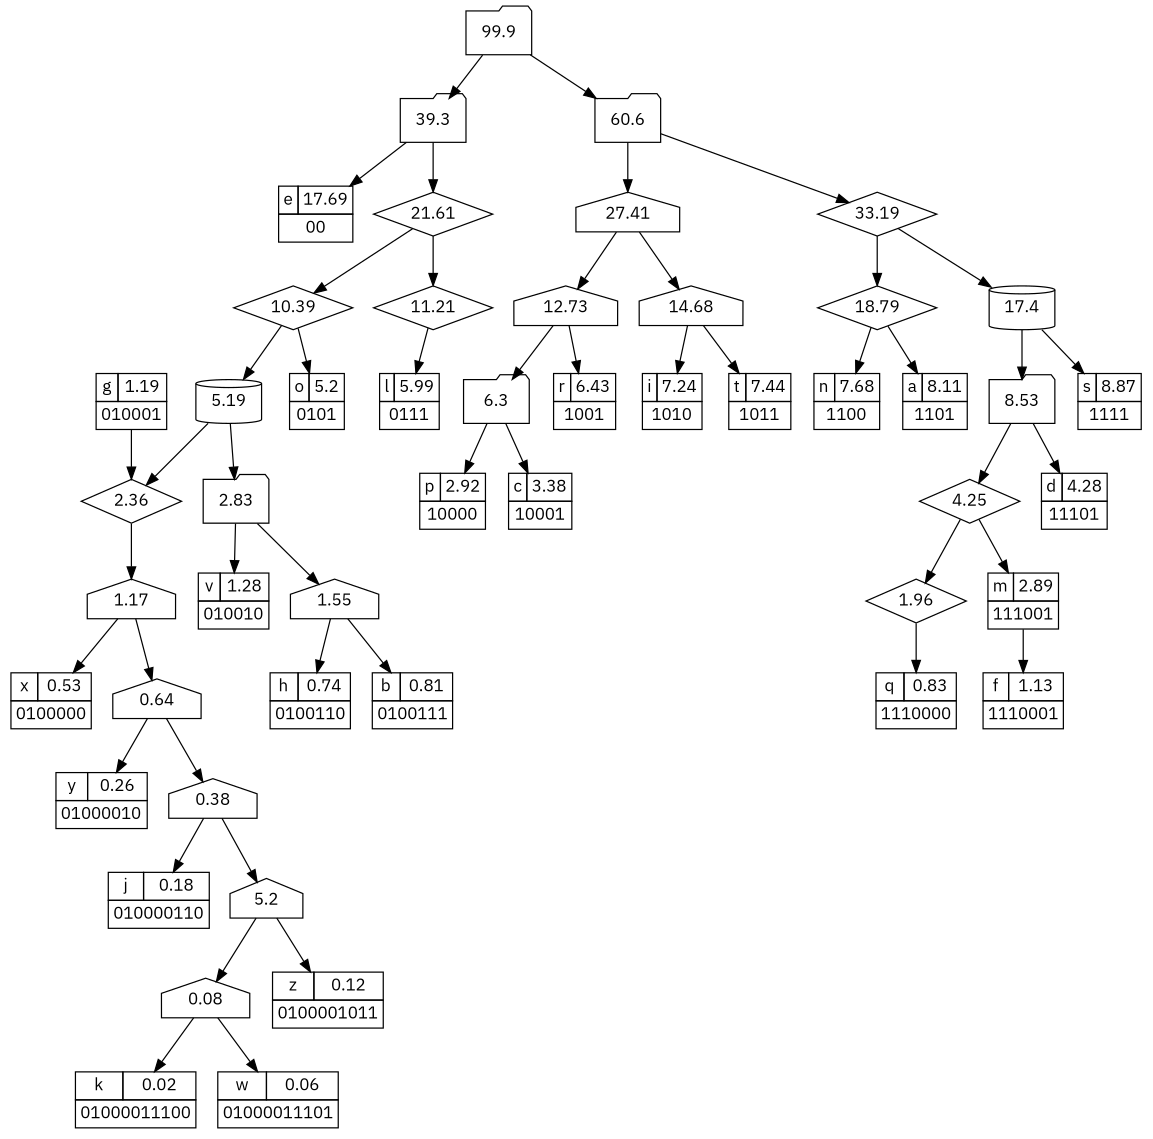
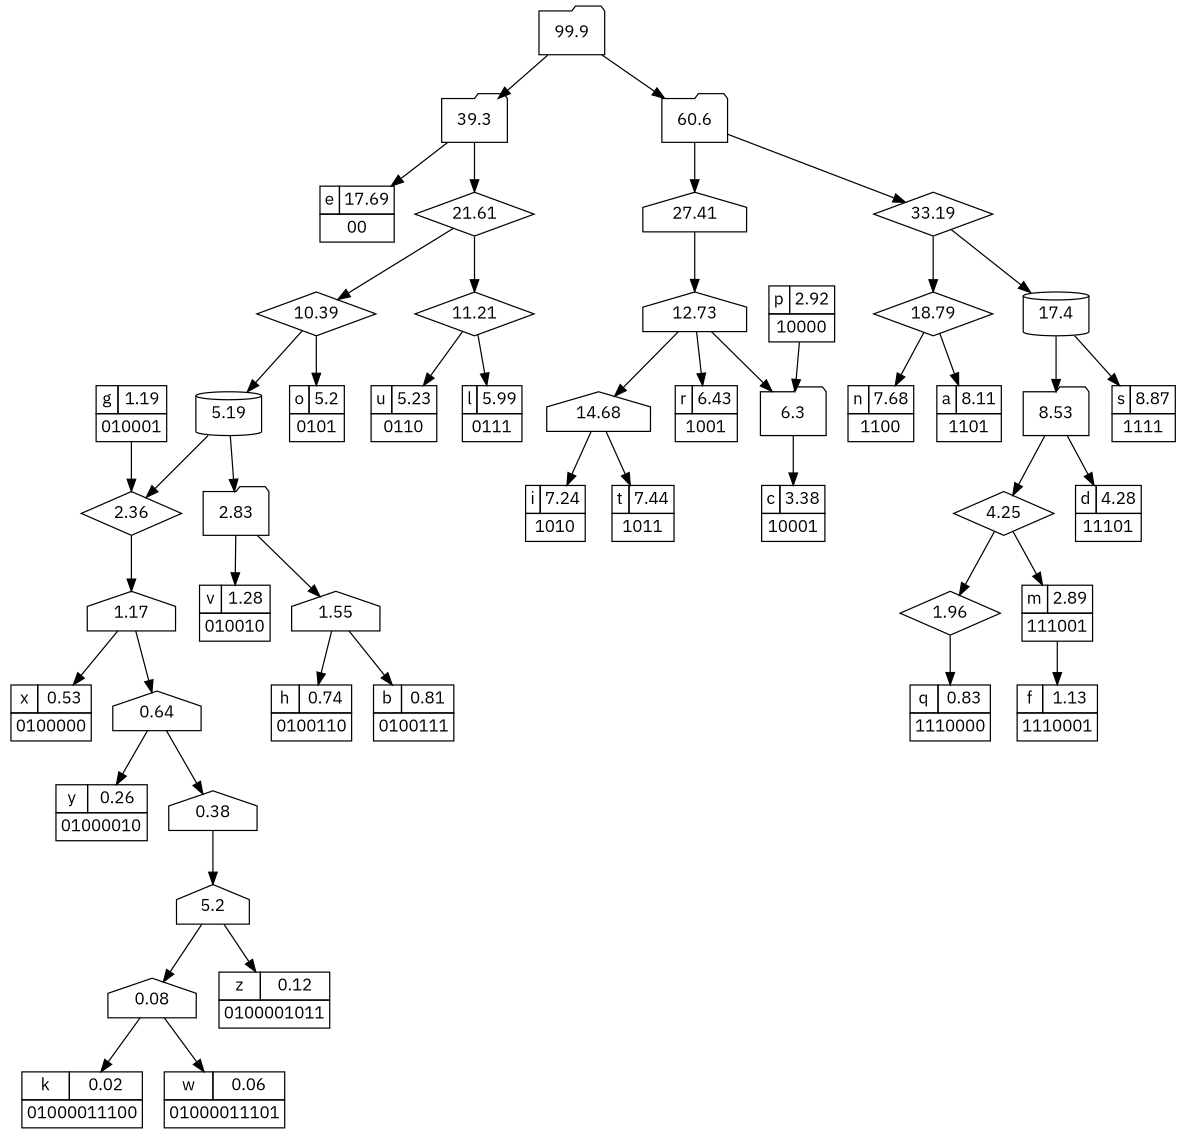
(656, 256) -> (651, 359)
none -> (404, 414)
(478, 443) -> (798, 361)
(158, 900) -> none
